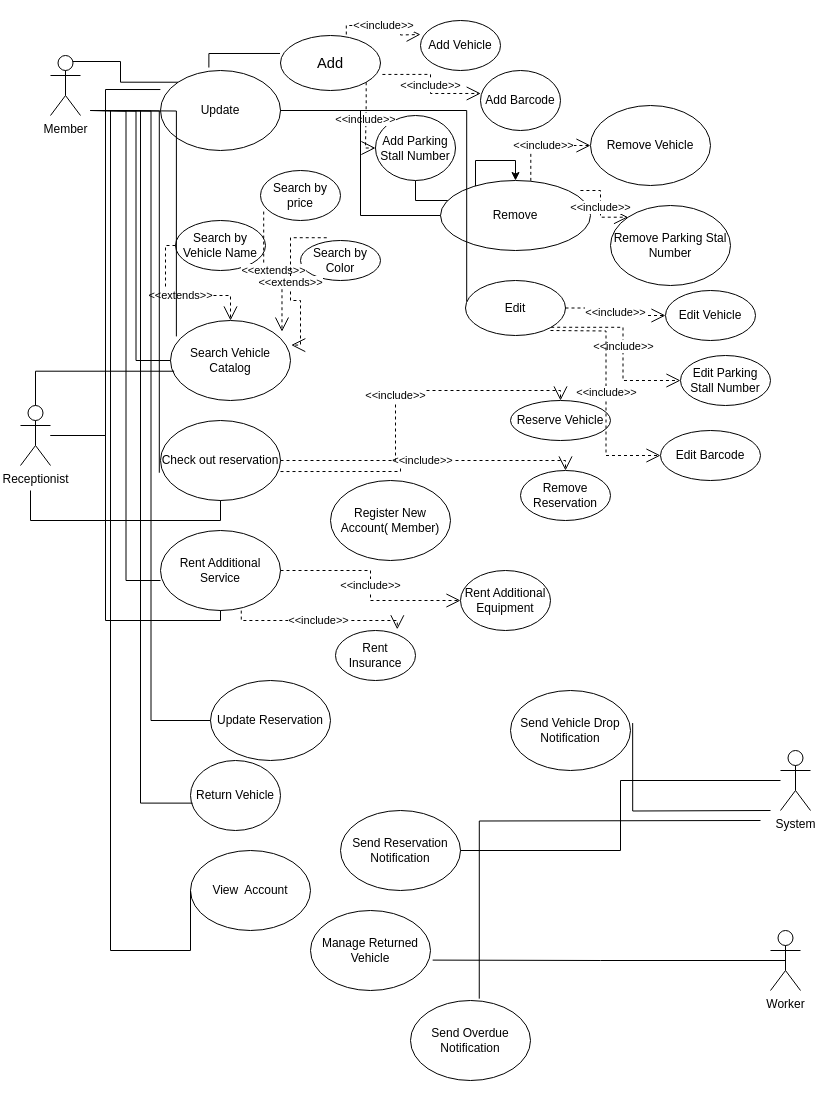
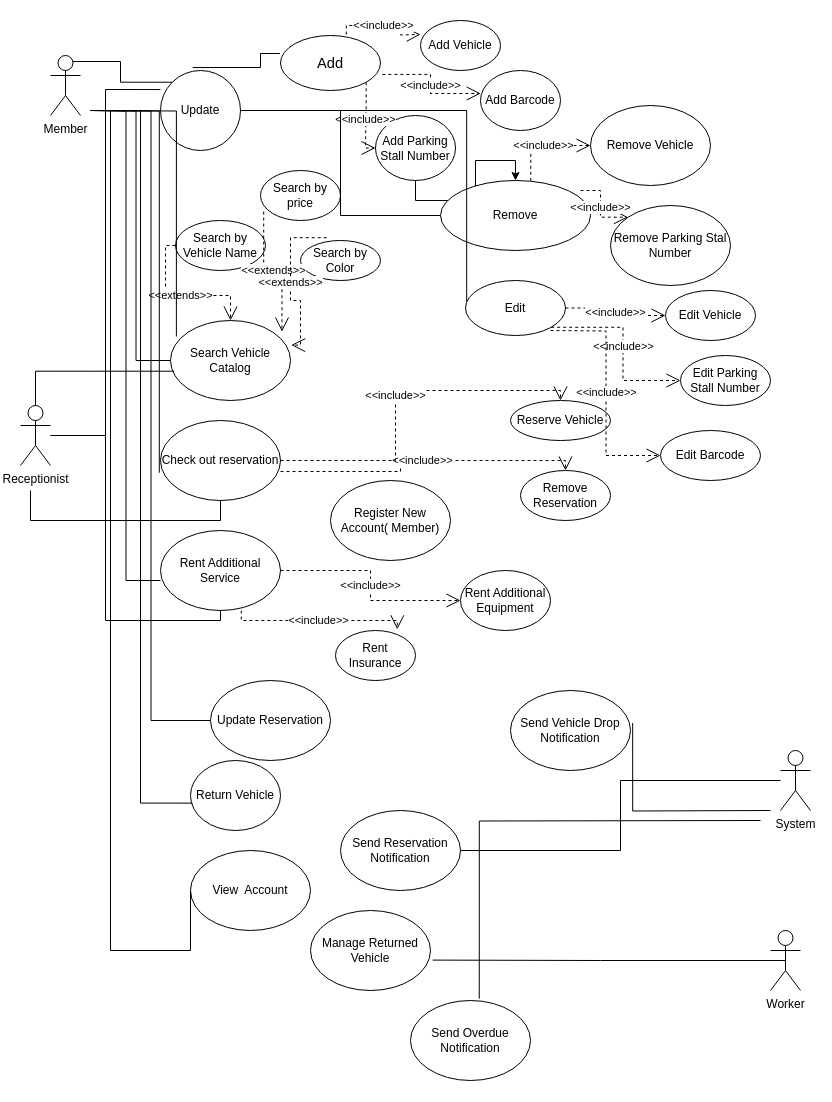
(221, 111) -> (201, 111)
